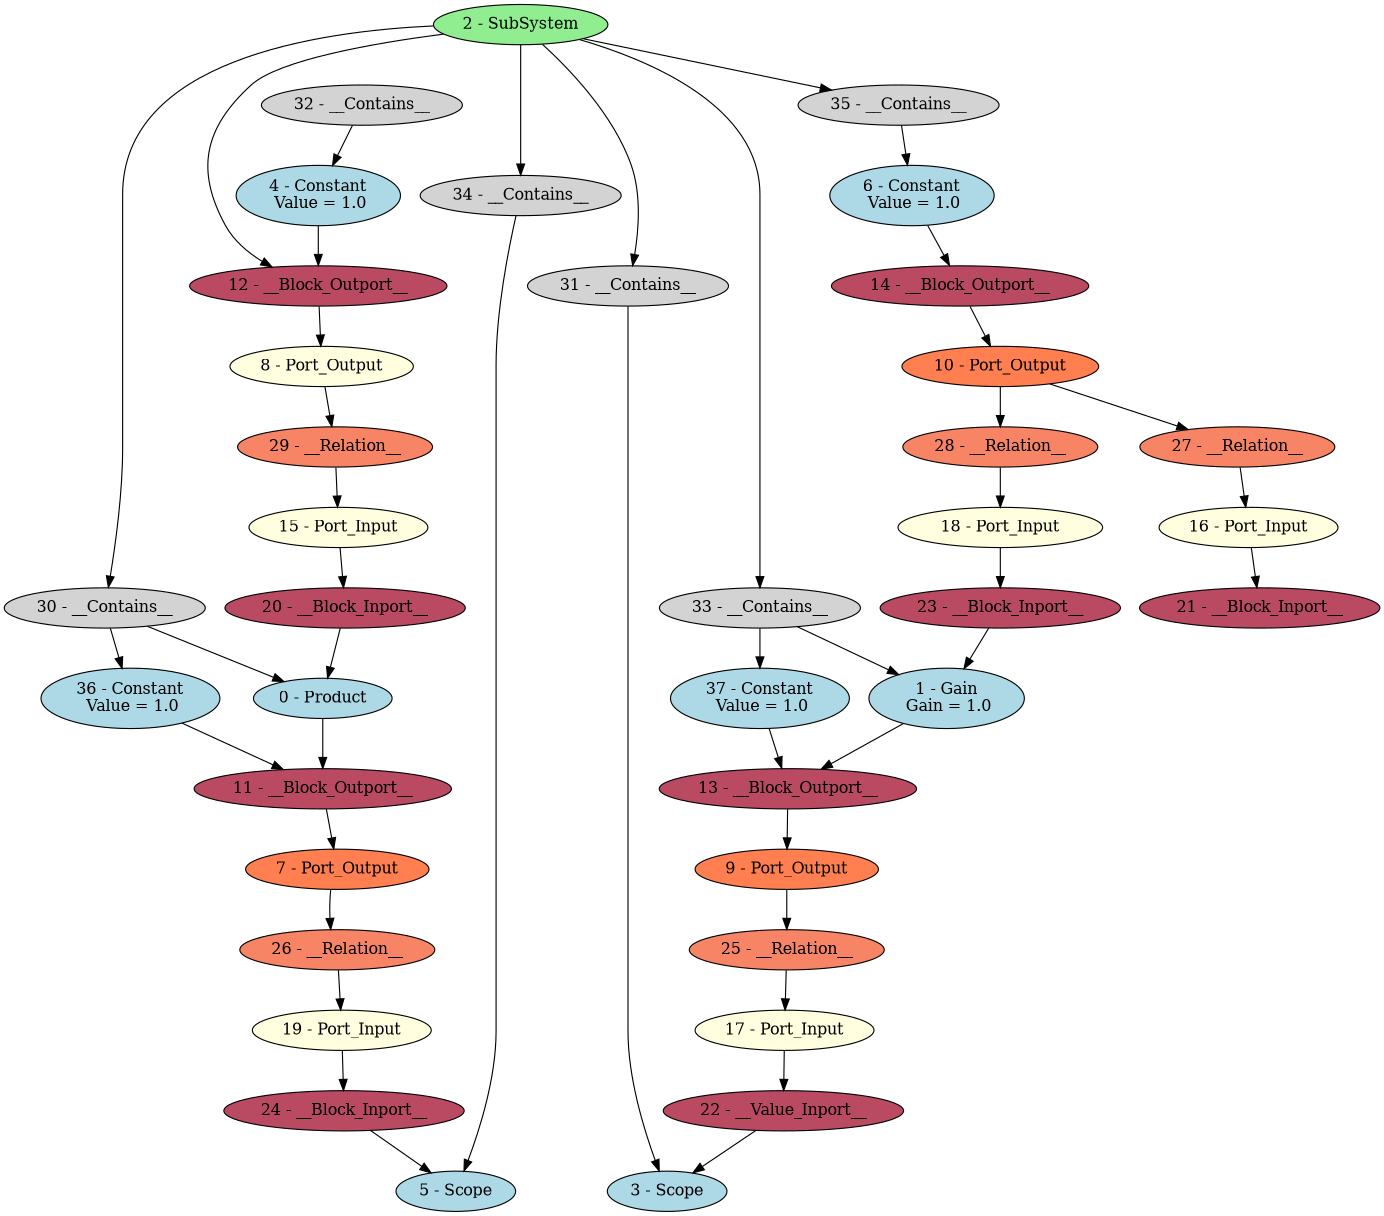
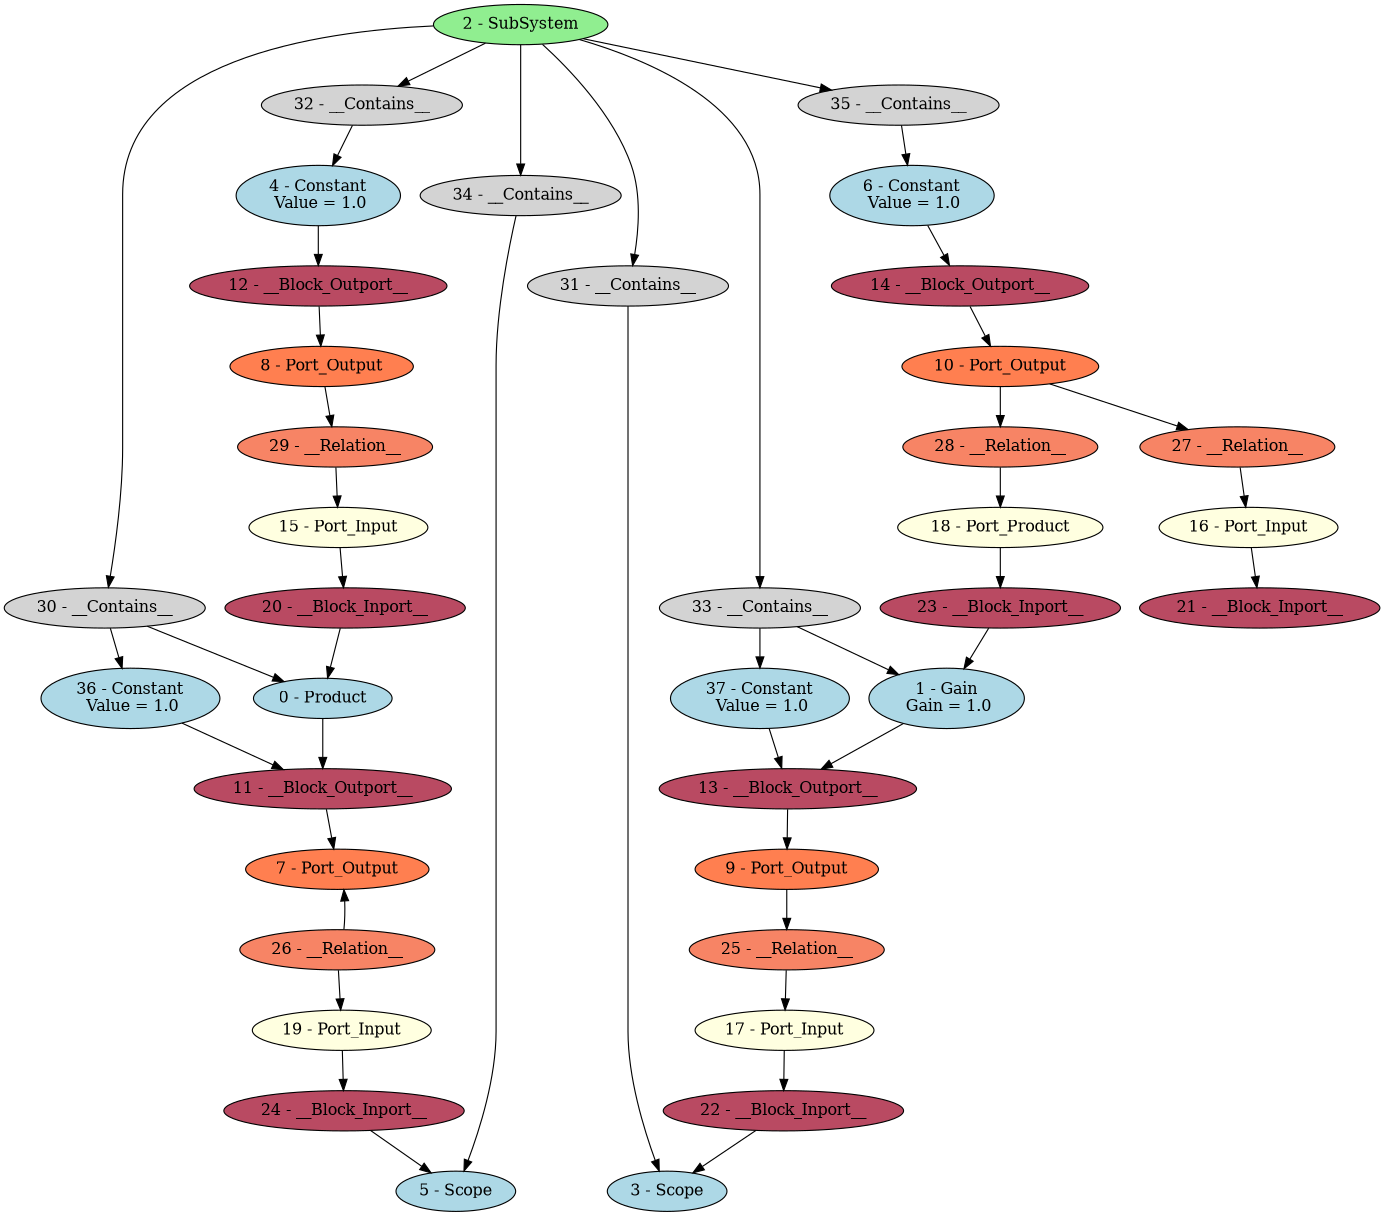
(248, 88) -> (447, 62)
(322, 366) -> (322, 366)
(1000, 527) -> (1000, 527)
(330, 904) -> (345, 915)
(783, 1111) -> (783, 1111)
